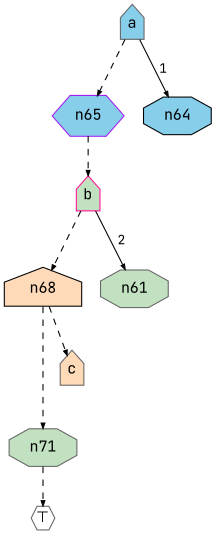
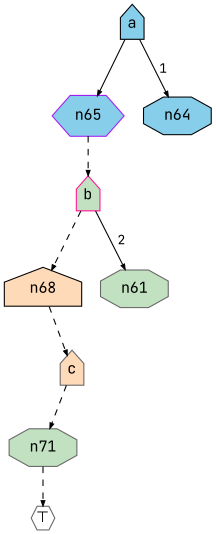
(132, 24) -> (132, 24)
(112, 65) -> (112, 65)
(43, 365) -> (59, 404)
